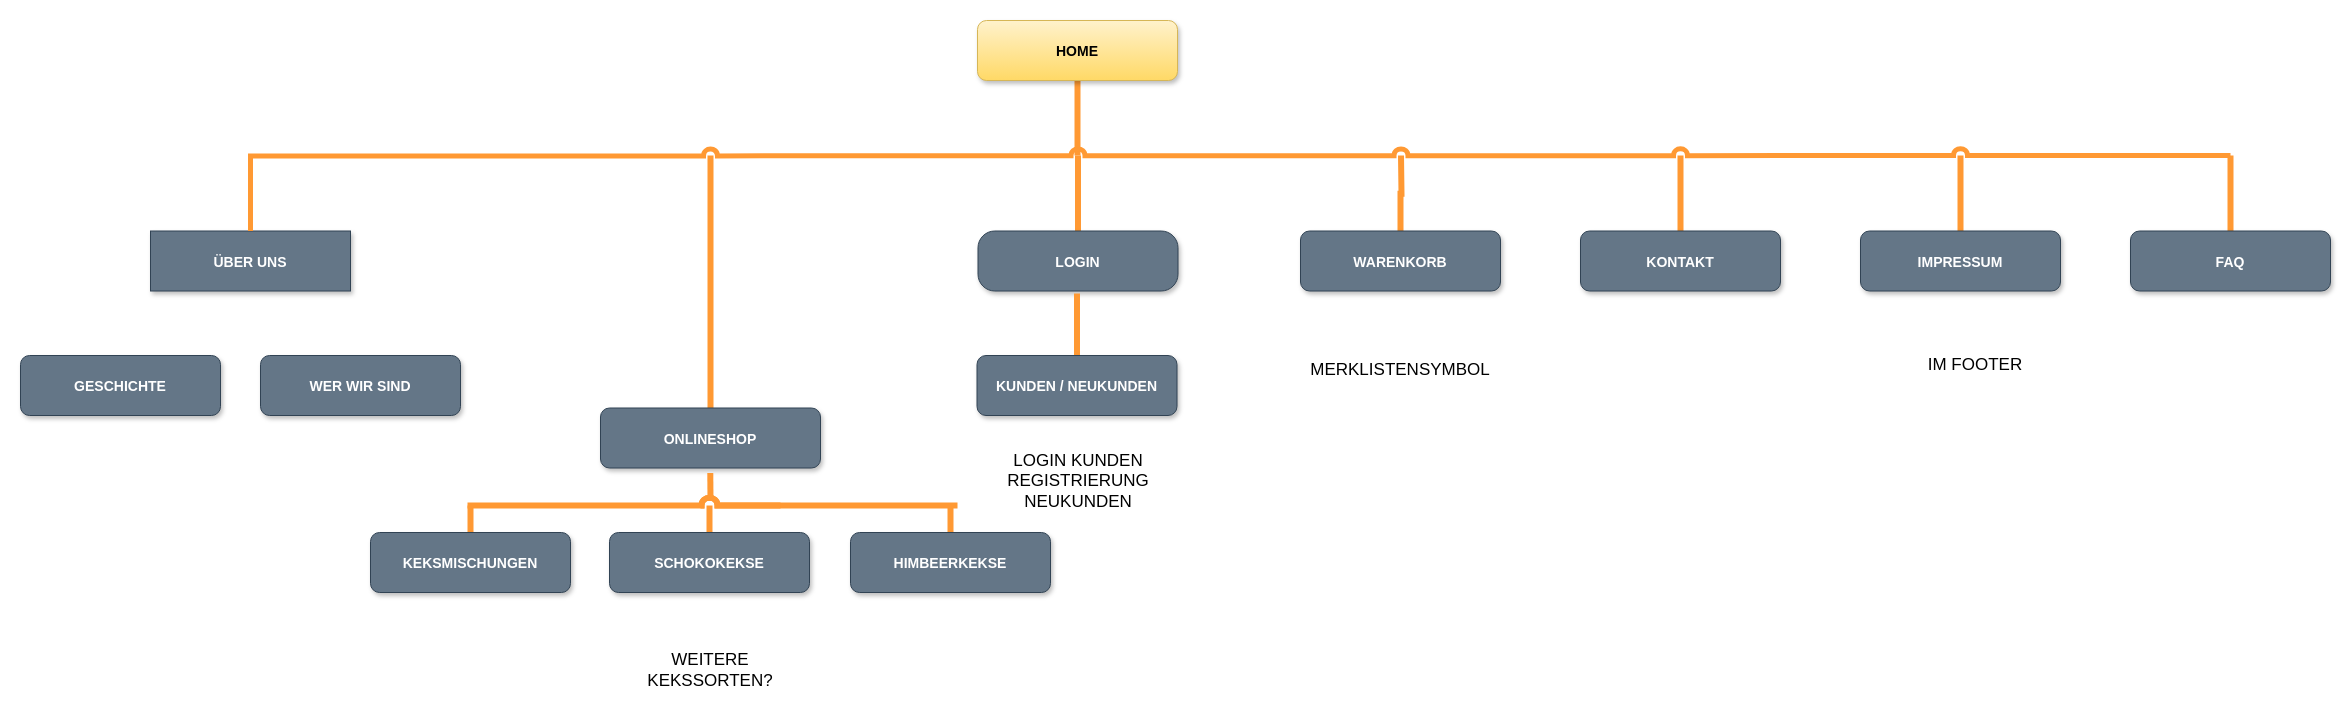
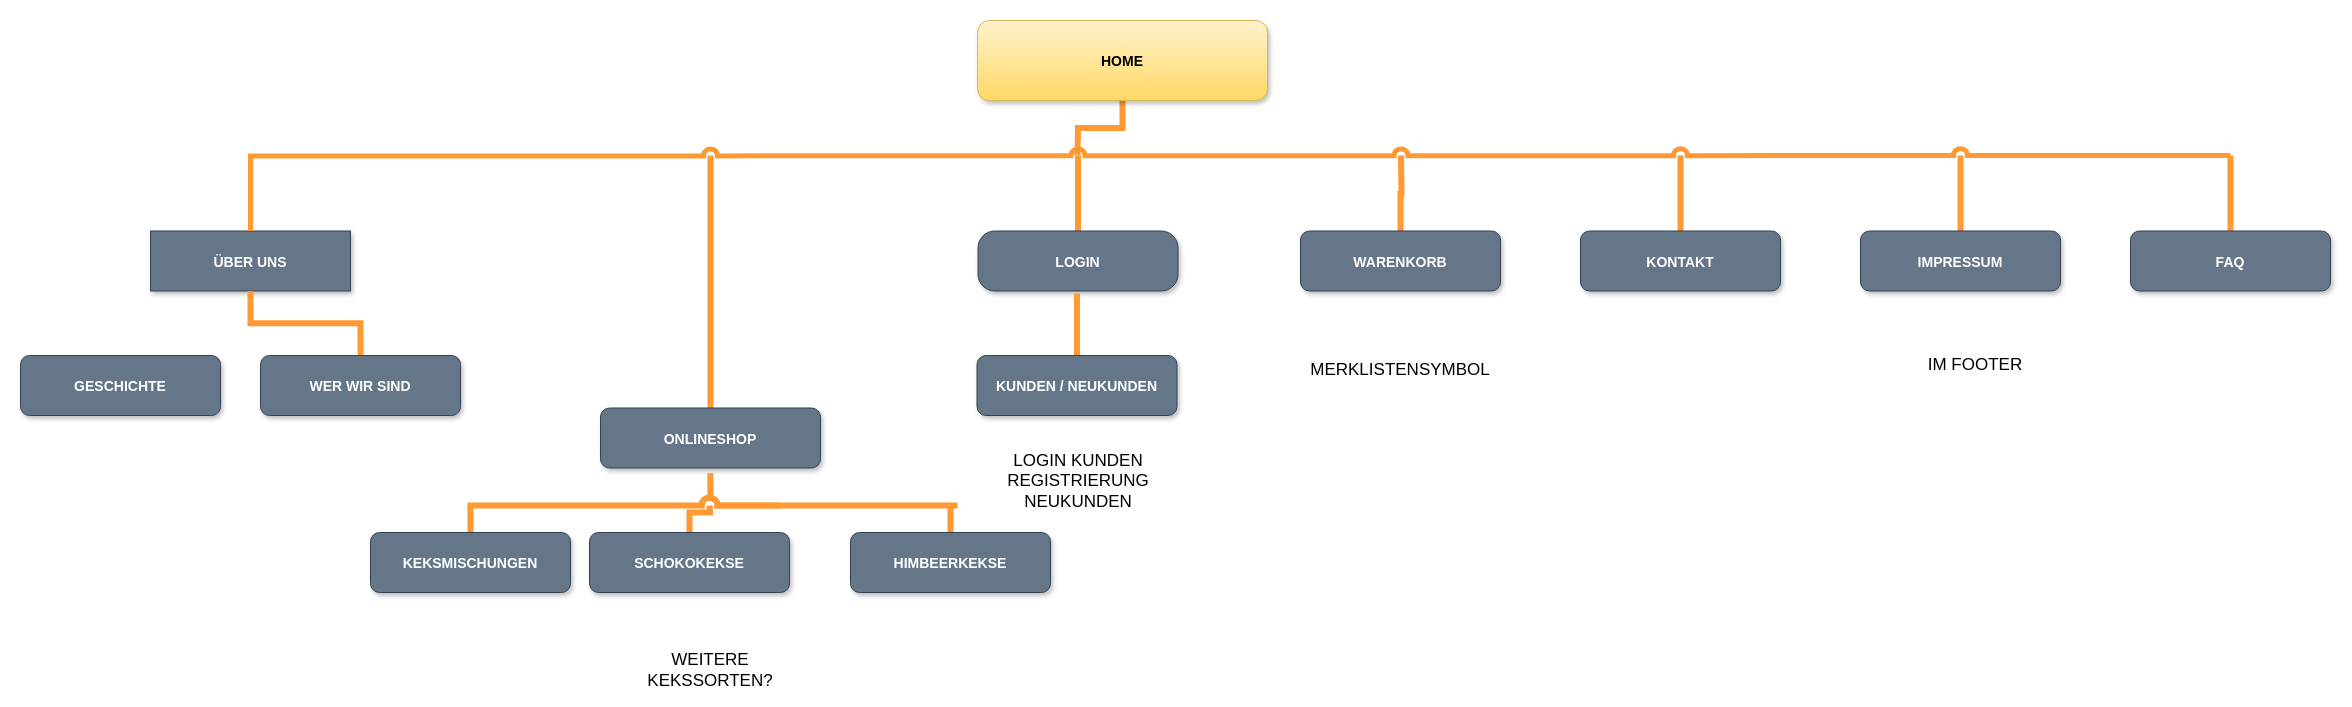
(1078, 51) -> (1123, 61)
none -> (306, 323)
(710, 563) -> (690, 563)
